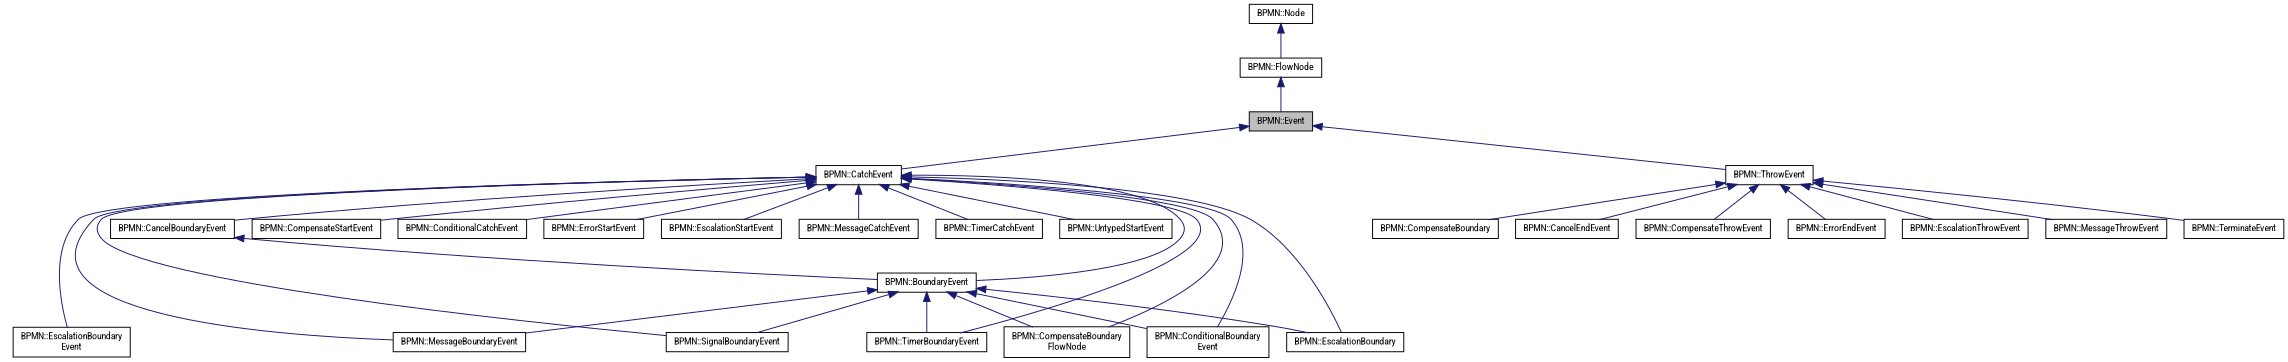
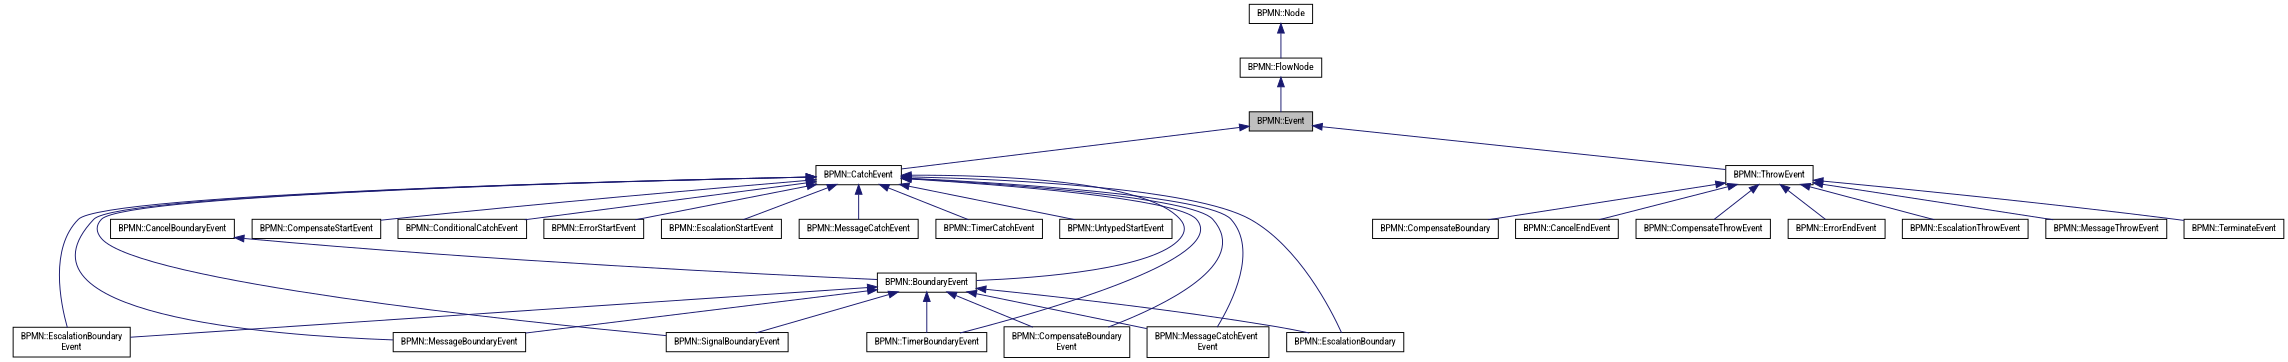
(520, 197) -> none
none -> (517, 311)
(1067, 342) -> (1067, 342)
(1208, 342) -> (1208, 342)
